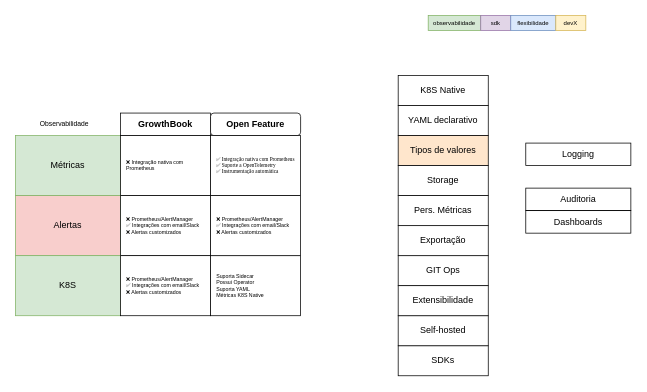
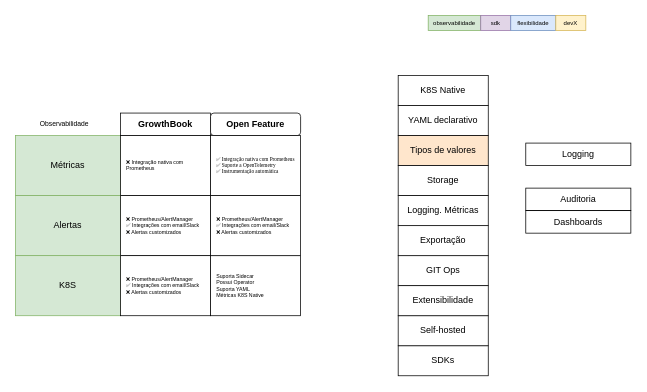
(443, 210) -> (443, 210)
(68, 225) -> (68, 225)
